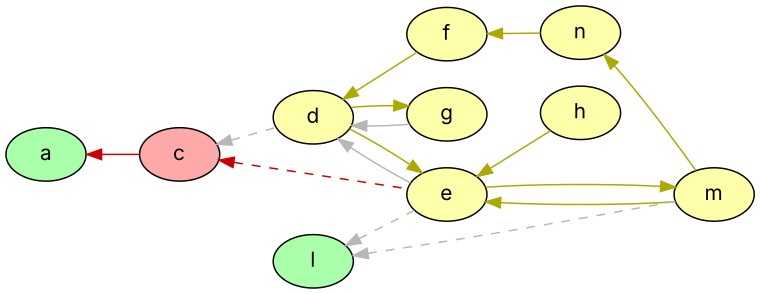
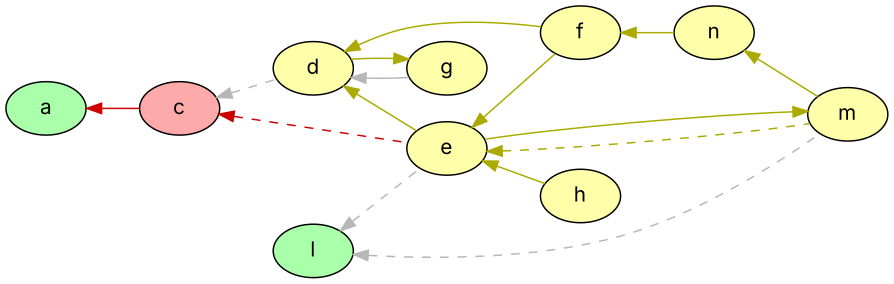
(380, 146) -> (519, 86)
(380, 166) -> (387, 112)
(588, 204) -> (656, 141)
